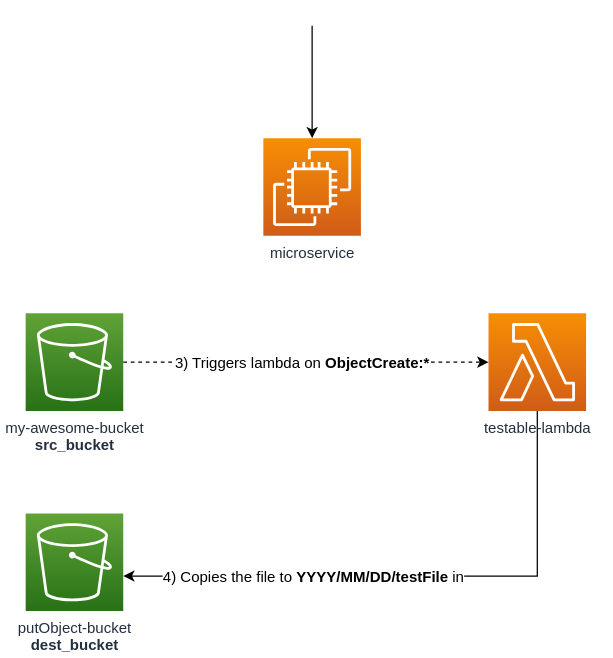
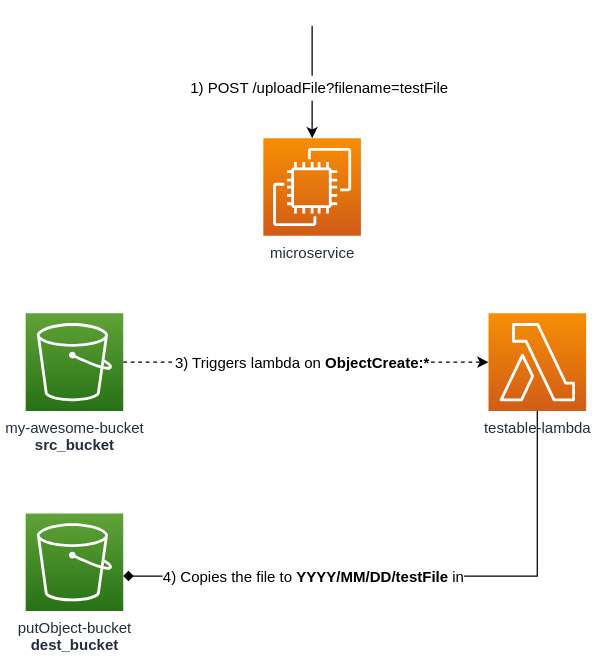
none -> (326, 88)
(133, 576) -> (134, 576)
